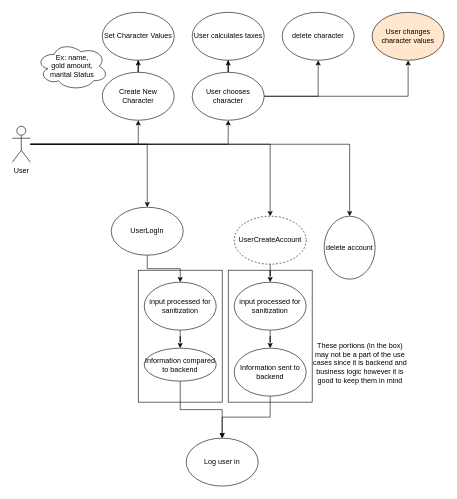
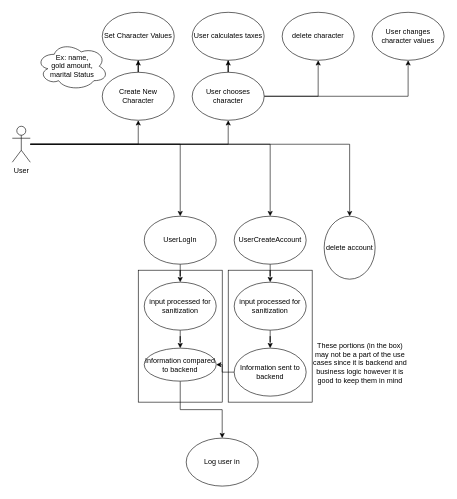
(408, 36) -> (408, 36)
(147, 231) -> (180, 240)
(270, 240) -> (270, 240)
(258, 417) -> (222, 366)
